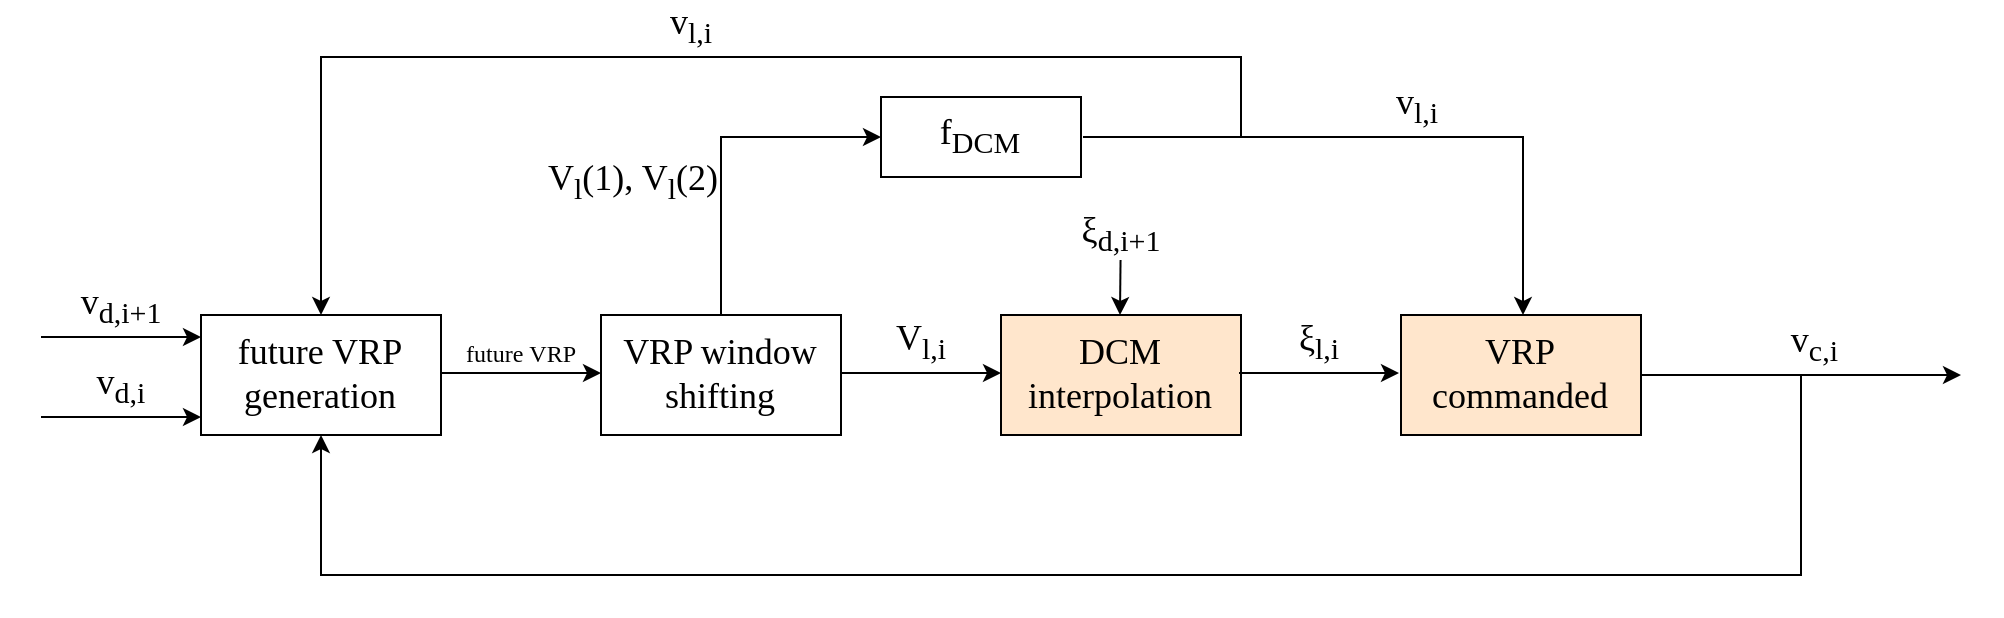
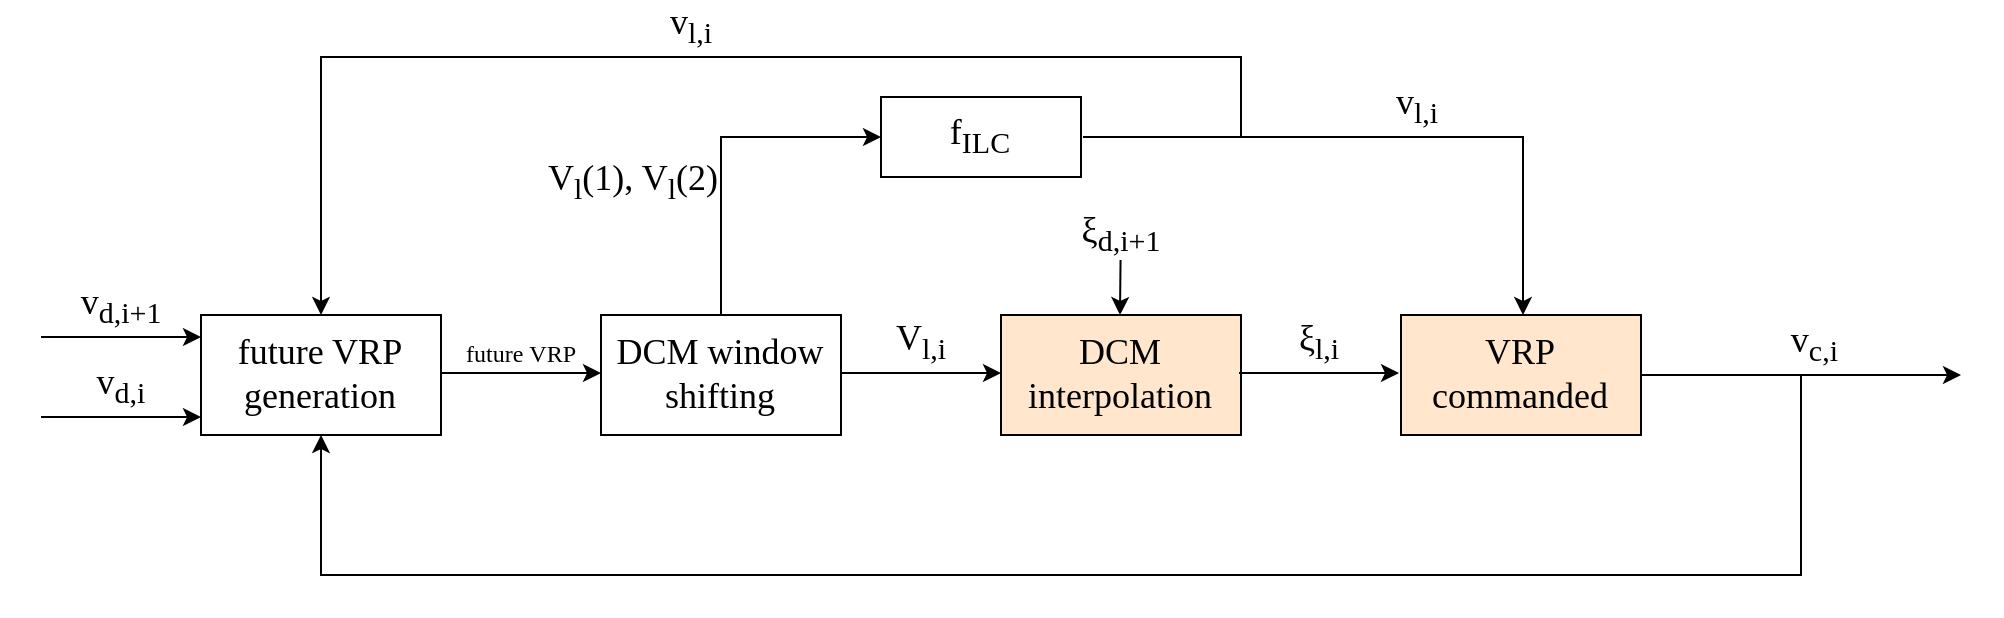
(981, 137) -> (981, 137)
(721, 375) -> (721, 375)
